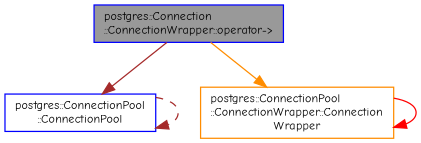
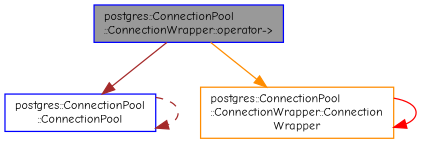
(189, 24) -> (189, 24)
